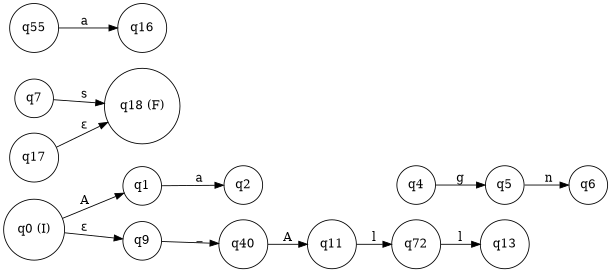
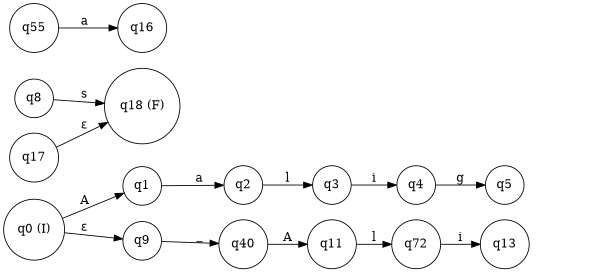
(34, 98) -> (34, 98)
none -> (332, 185)
(588, 185) -> none
(460, 238) -> (460, 238)
